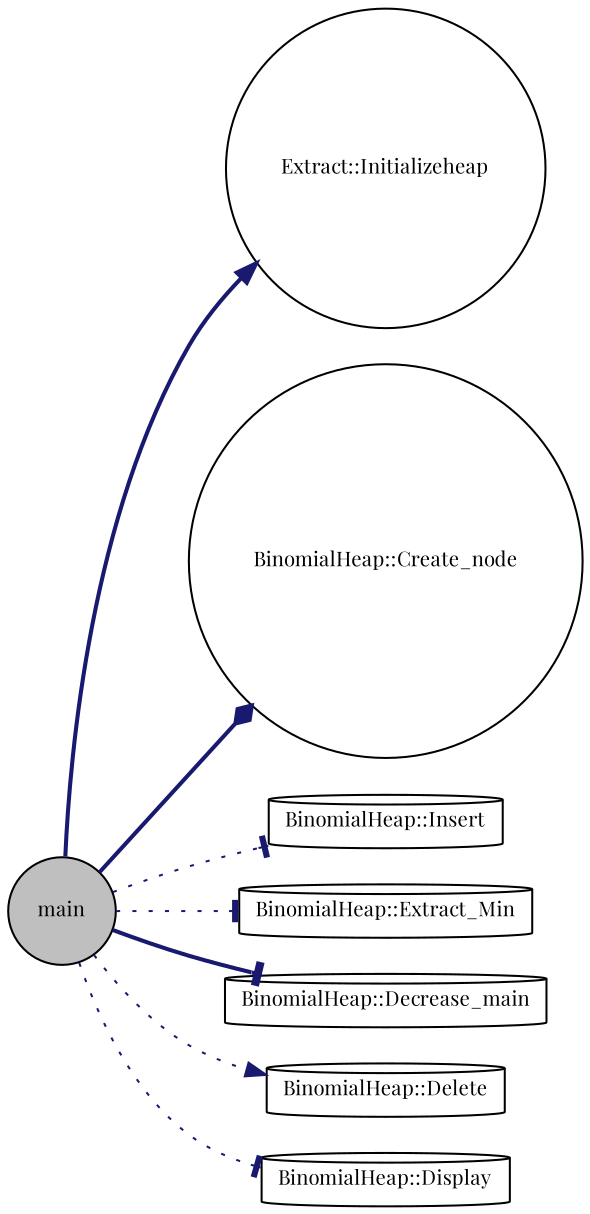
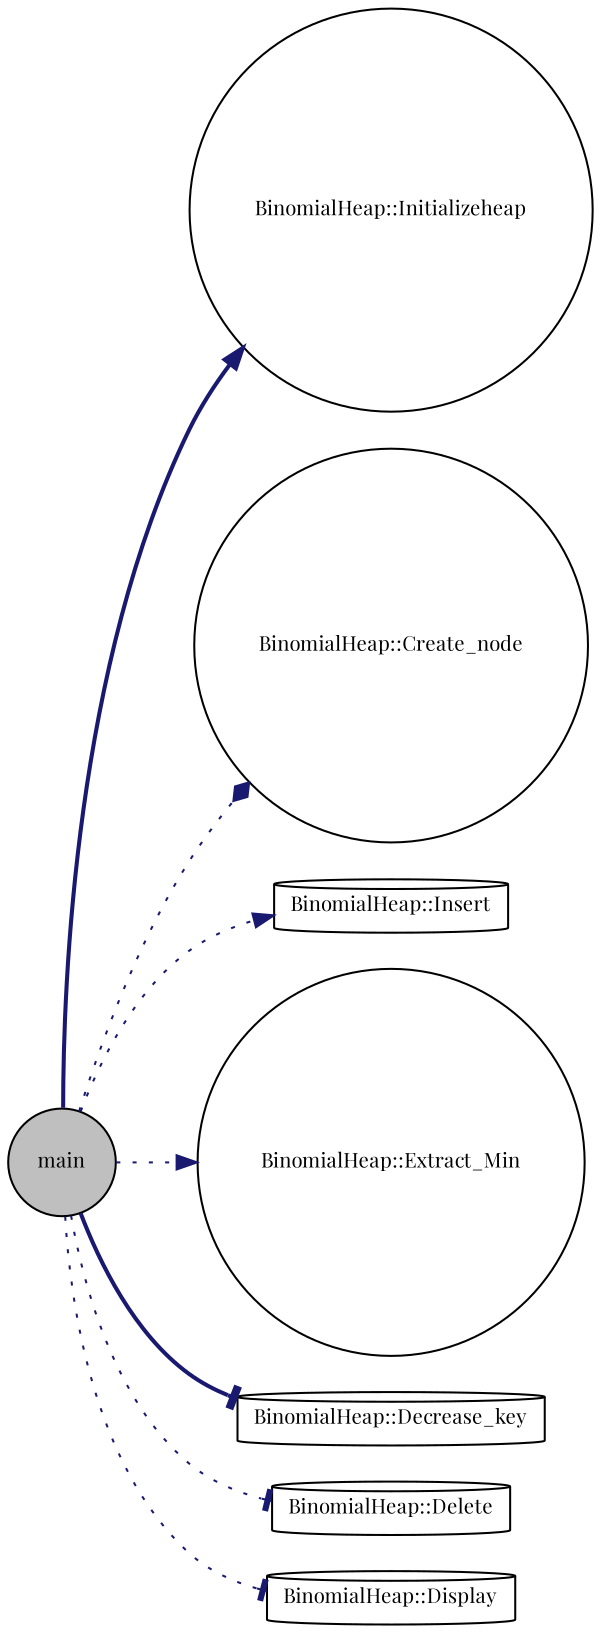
(386, 168) -> (391, 210)
(167, 798) -> (142, 949)
(185, 868) -> (145, 994)
(172, 911) -> (146, 1162)
(386, 911) -> (391, 1162)
(386, 1001) -> (391, 1419)
(160, 1025) -> (128, 1386)
